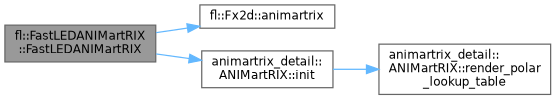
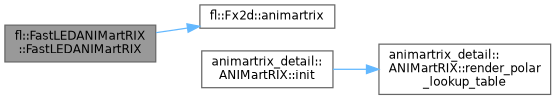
(173, 56) -> none
